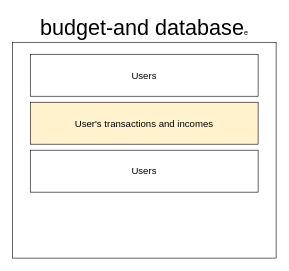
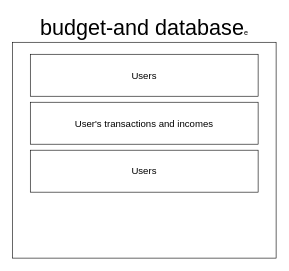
(144, 123) -> (144, 123)
